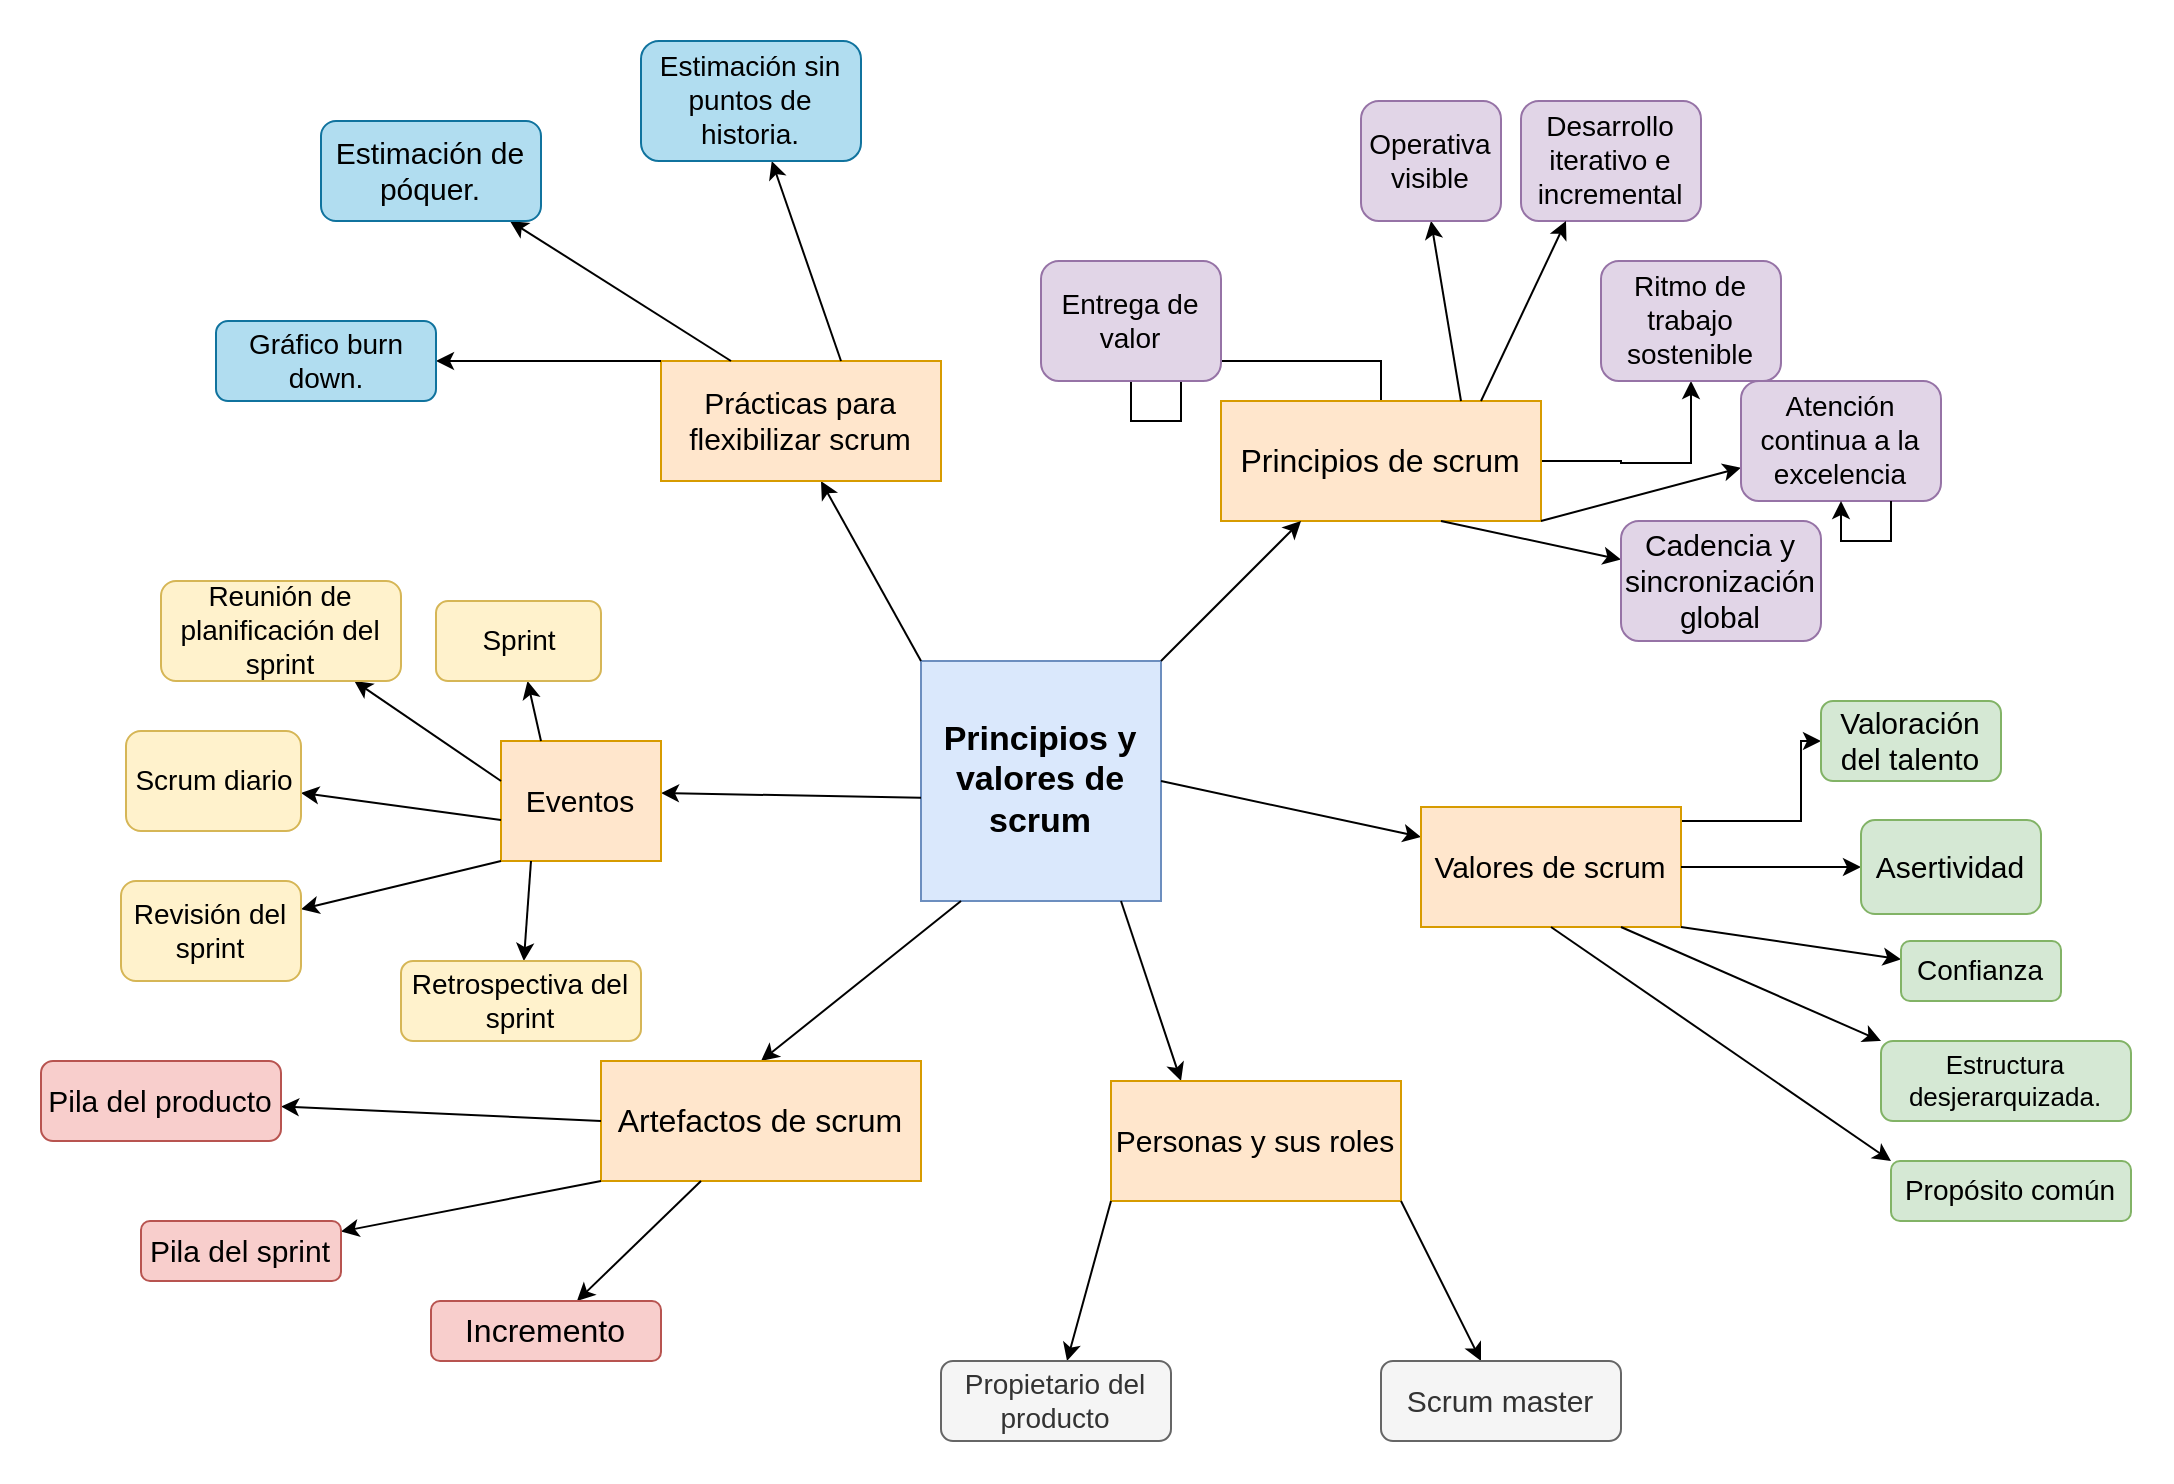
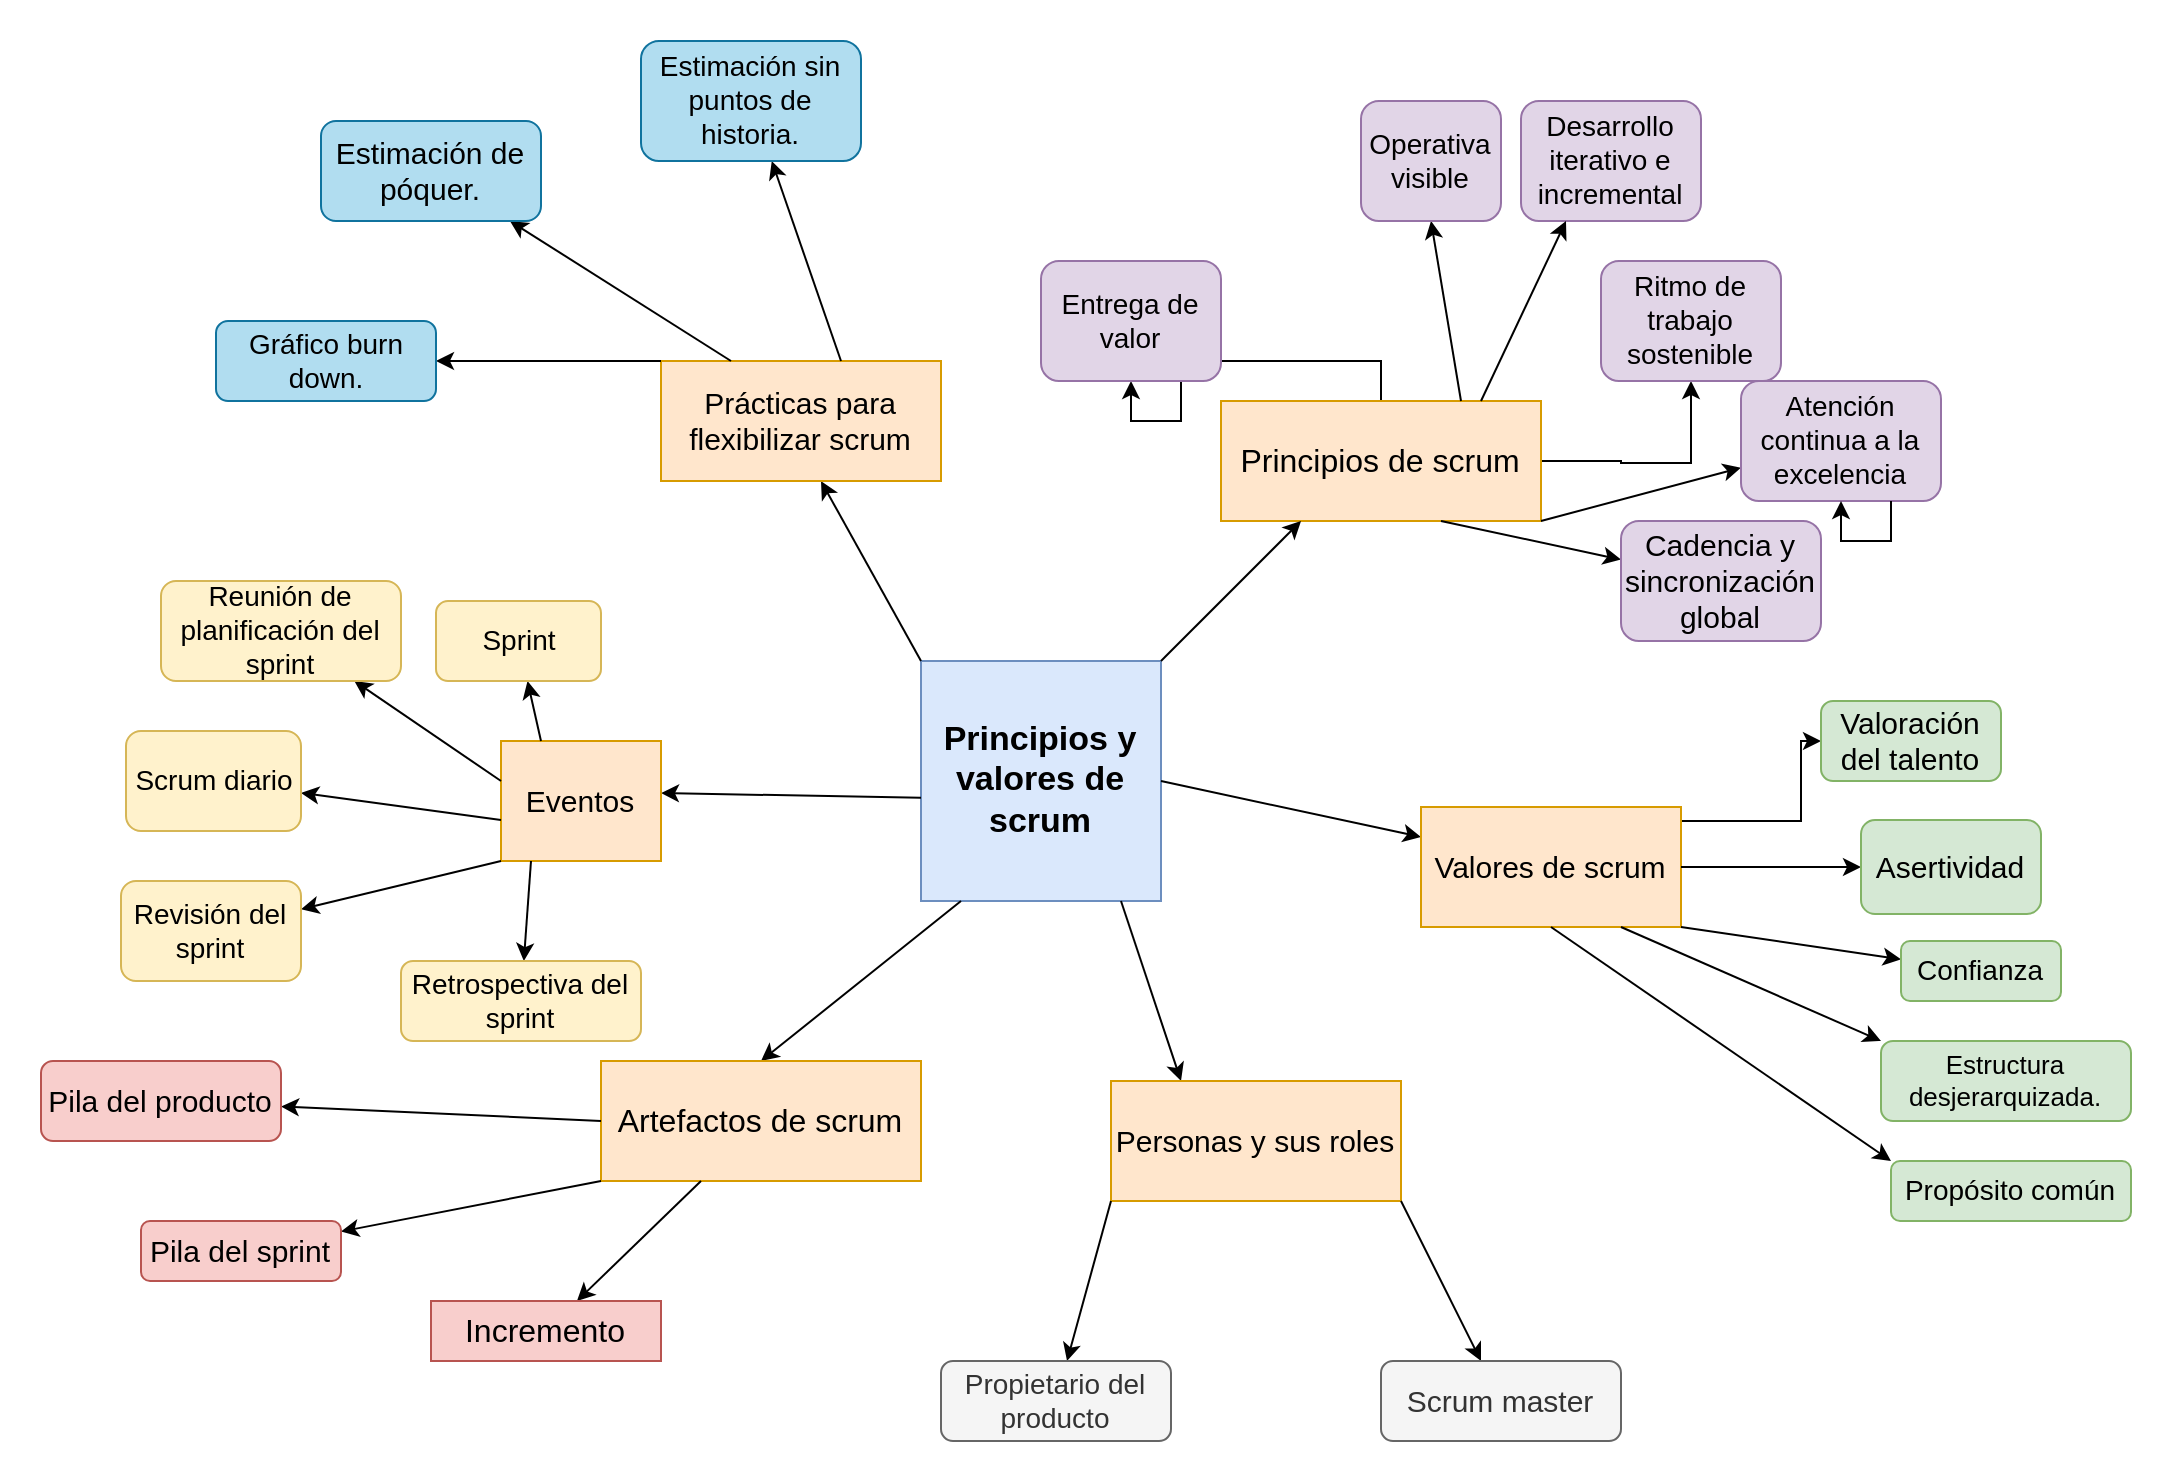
(1131, 390) -> (1131, 396)
(546, 1331) -> (546, 1331)
